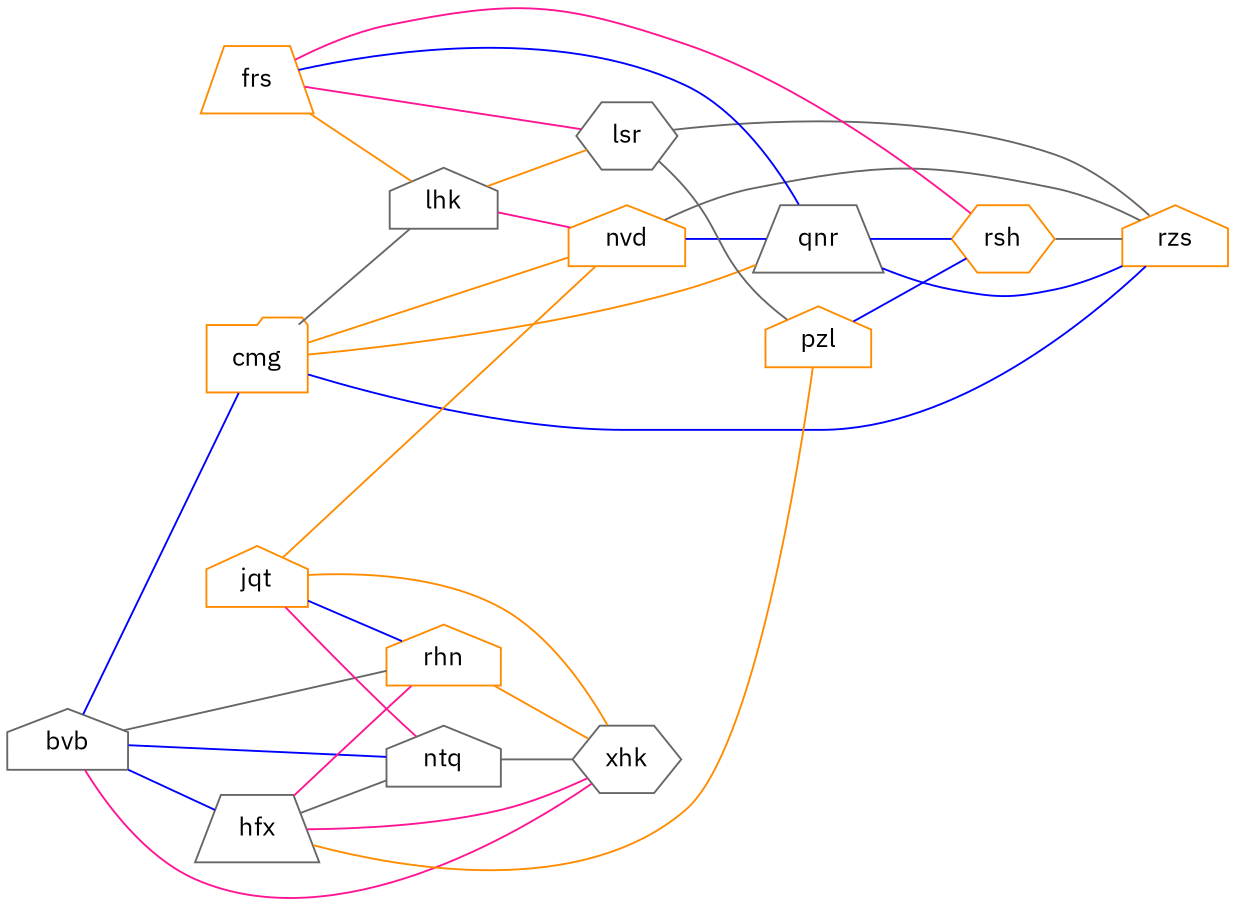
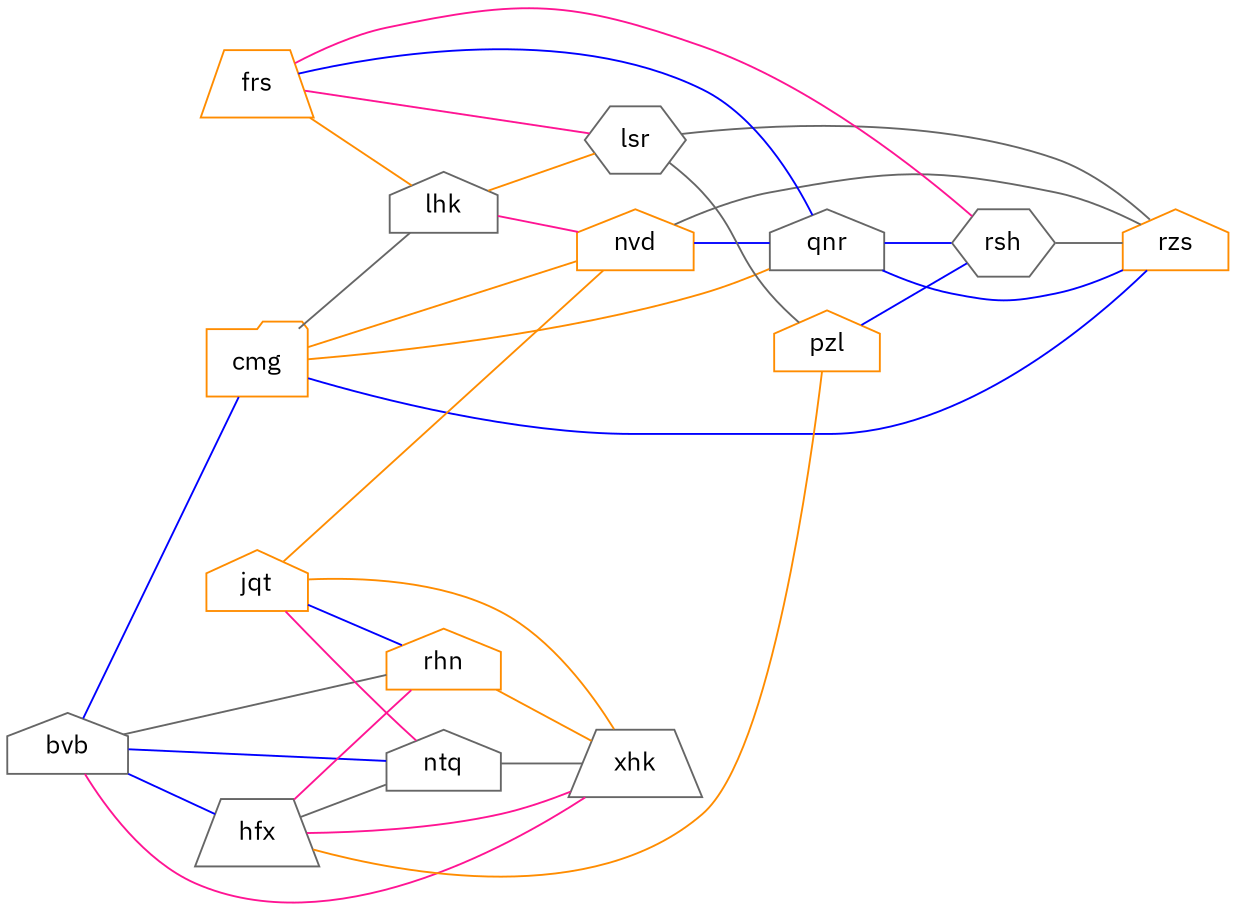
(818, 239) -> (827, 243)
(1003, 239) -> (1004, 243)
(627, 759) -> (635, 763)
